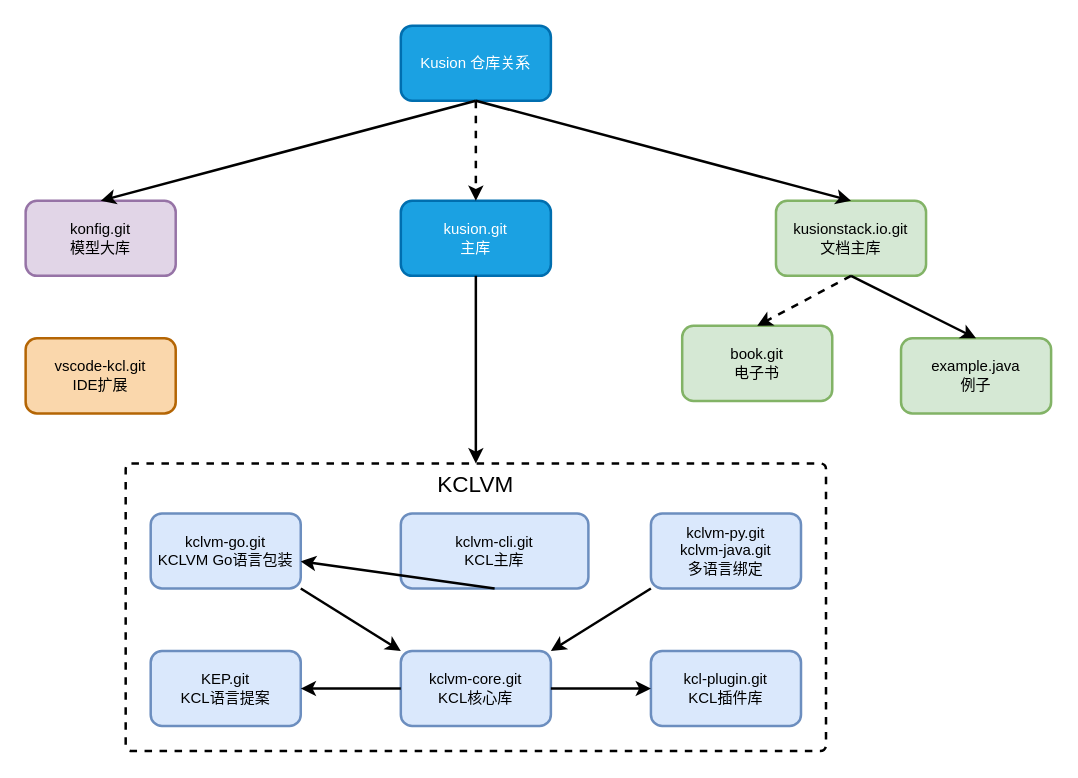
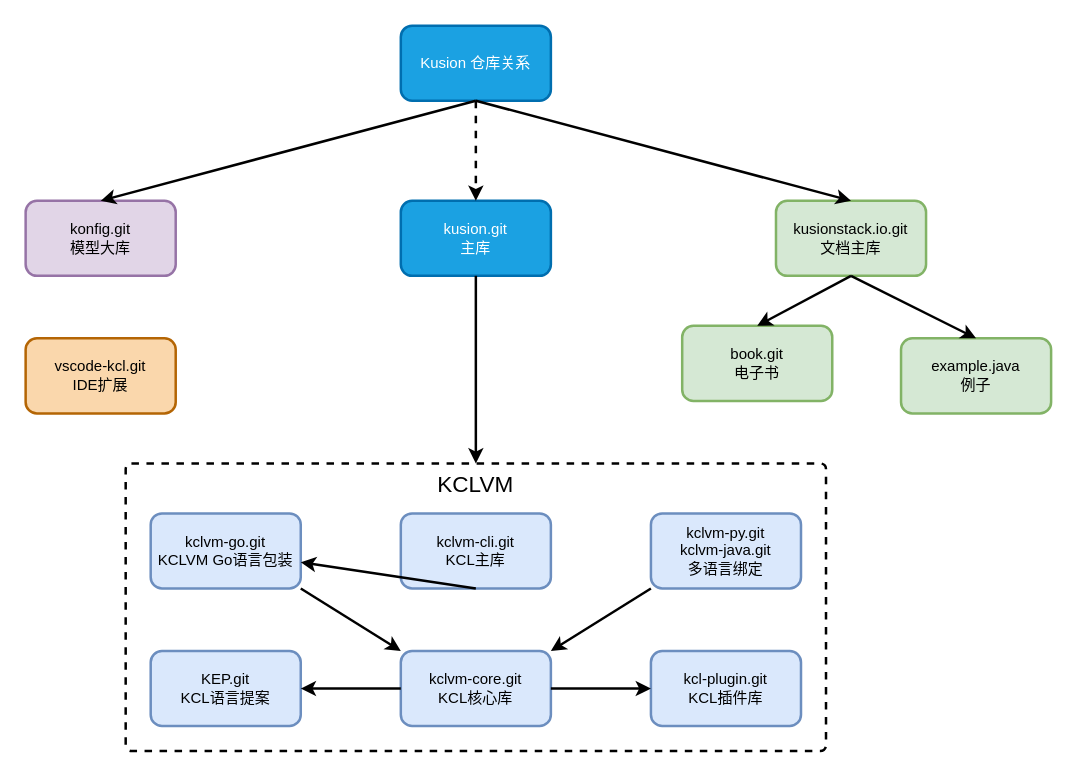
(809, 298) -> (809, 298)
(494, 551) -> (476, 551)
